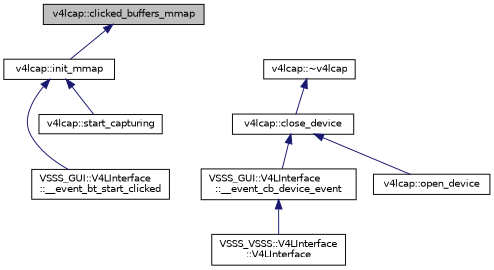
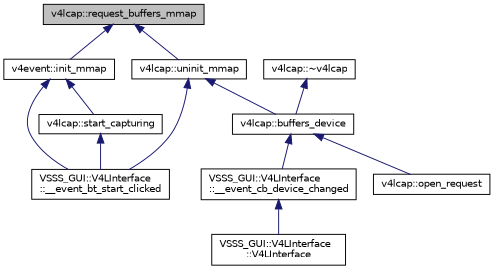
(124, 14) -> (124, 14)
(59, 69) -> (59, 69)
none -> (189, 69)
(293, 124) -> (293, 124)
none -> (101, 156)
(279, 184) -> (279, 184)
(432, 184) -> (432, 184)
(279, 250) -> (279, 250)
